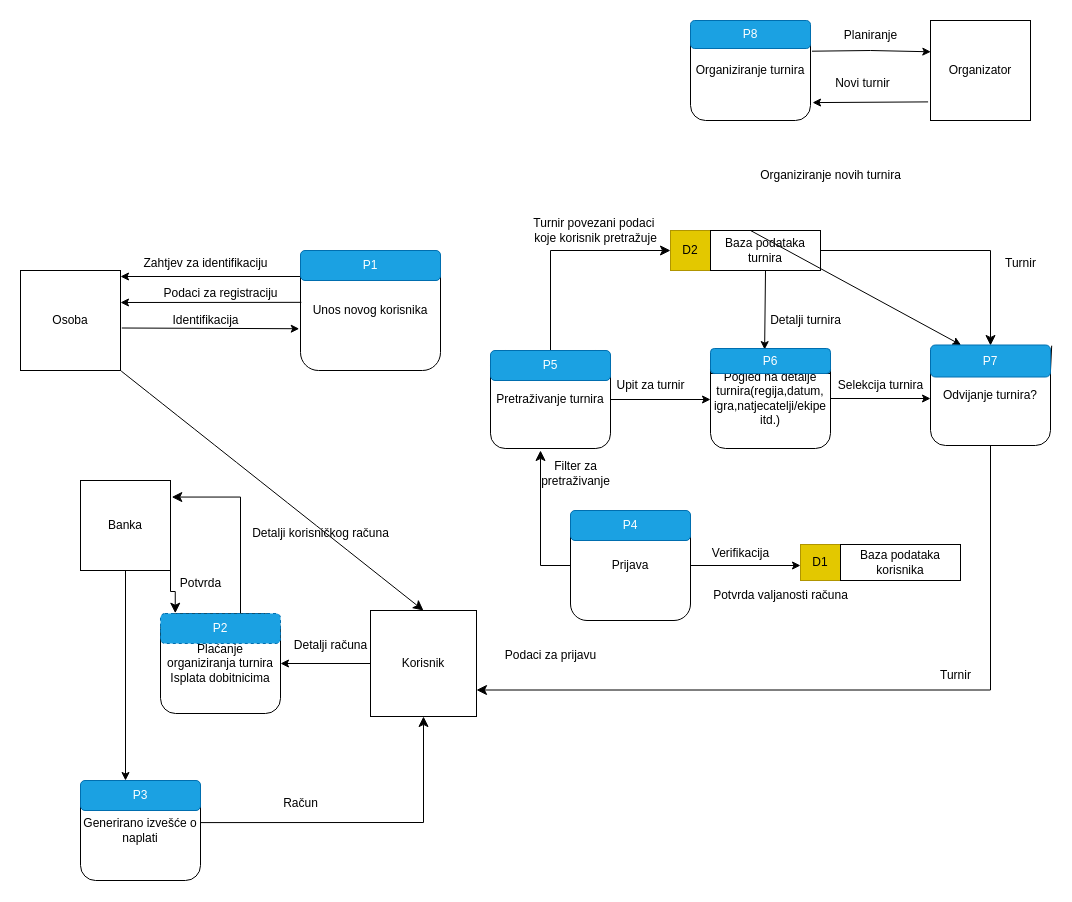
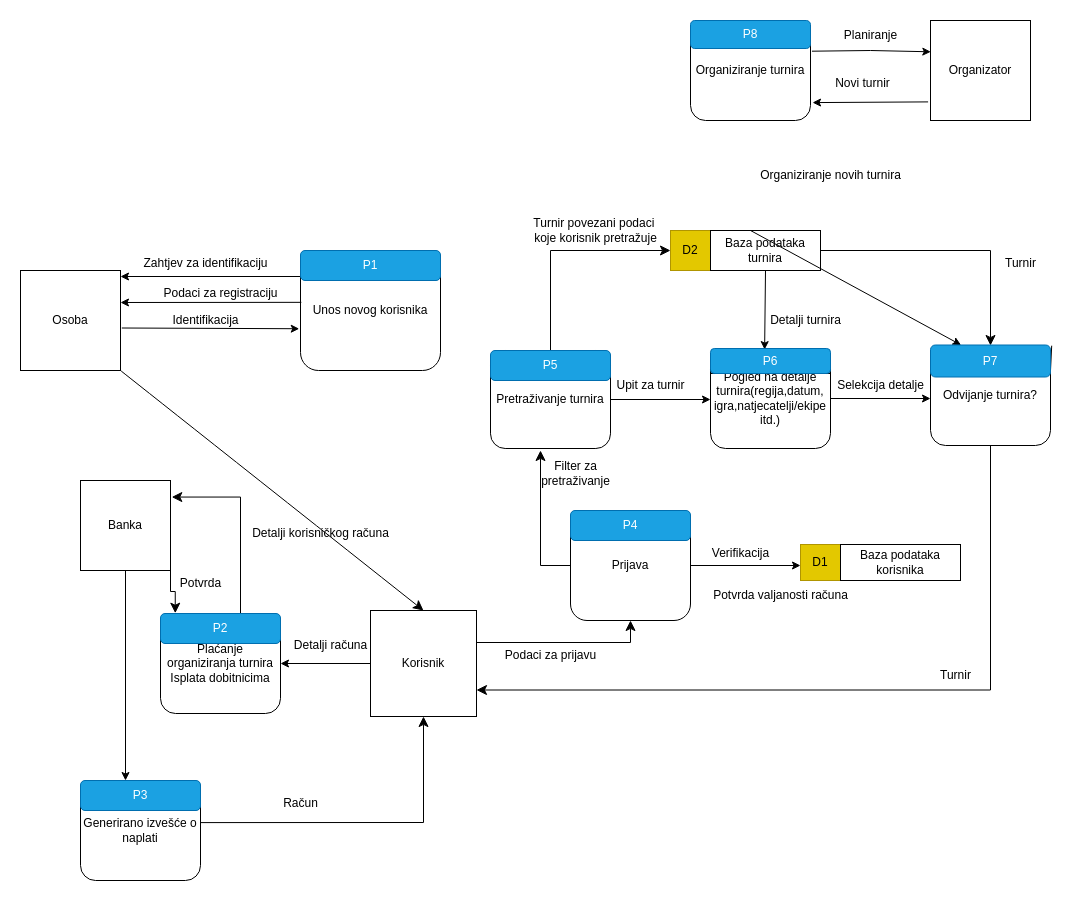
(881, 386) -> (881, 386)
(221, 629) -> (221, 629)
none -> (560, 643)
